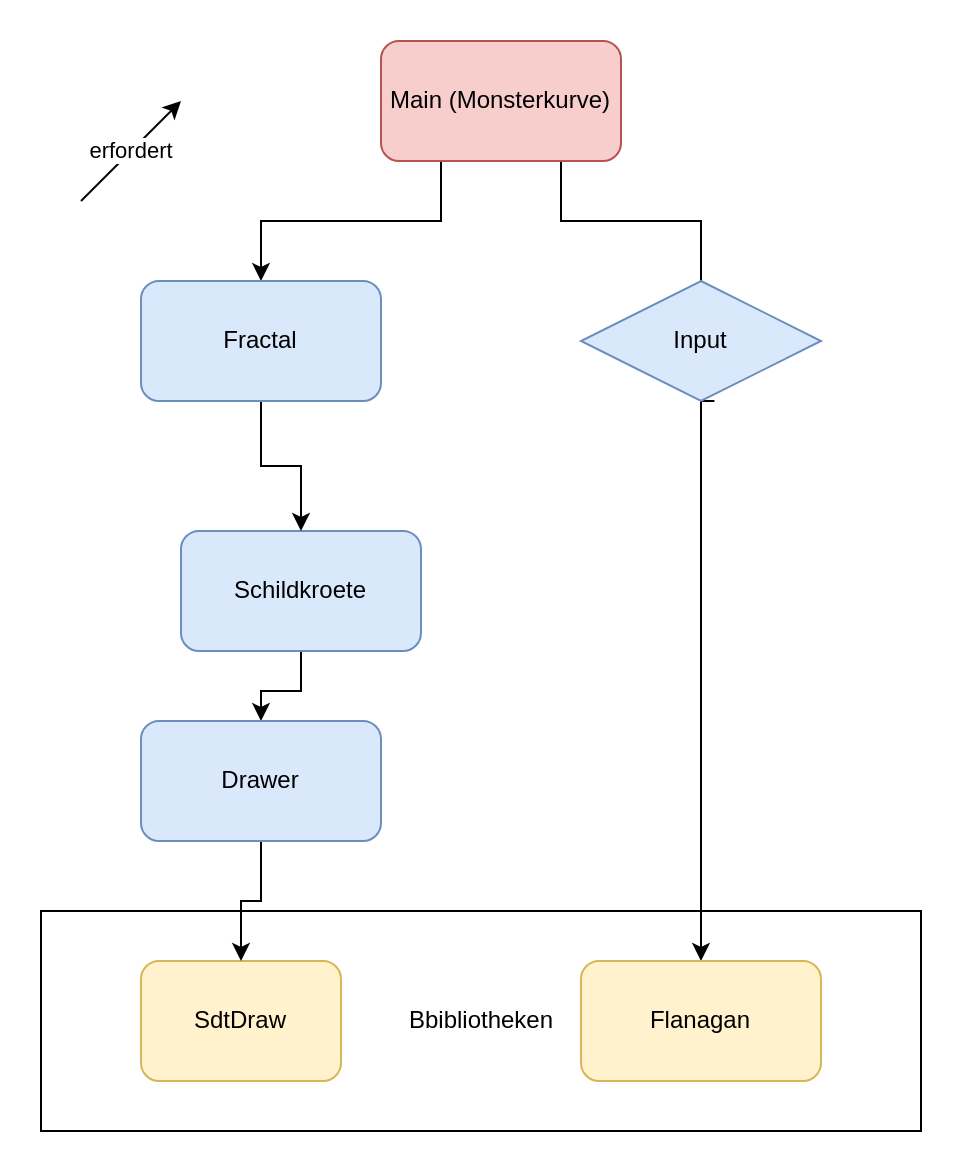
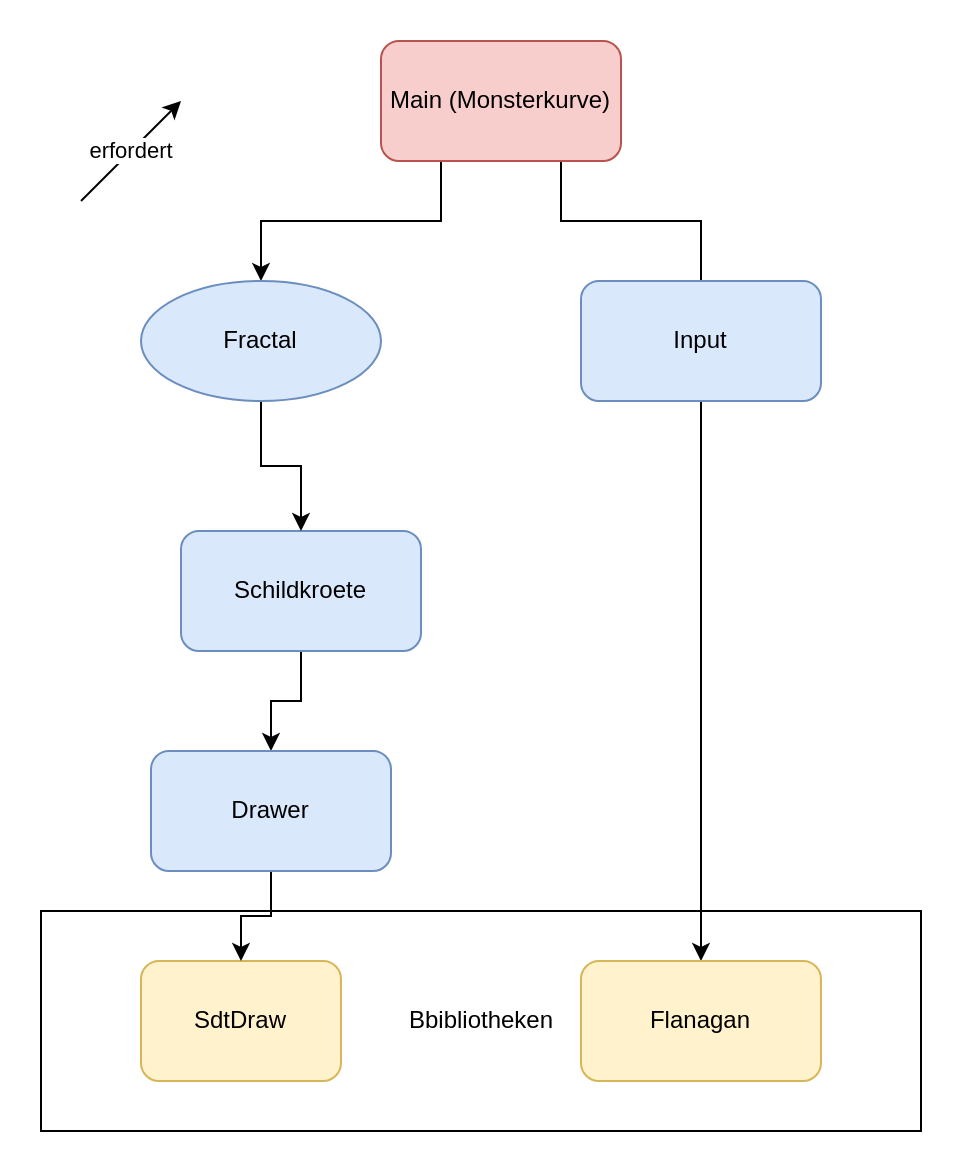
(261, 341) -> (261, 341)
(701, 341) -> (701, 341)
(261, 781) -> (271, 811)
